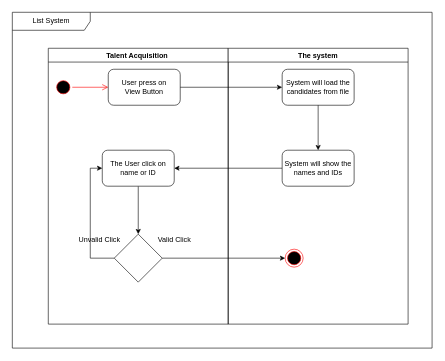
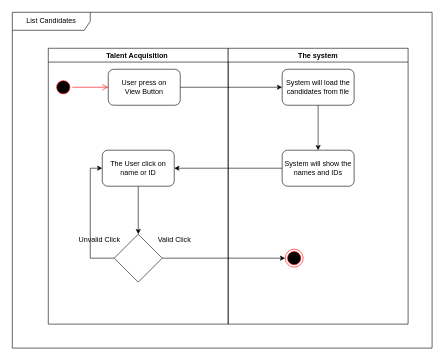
(51, 21) -> (51, 21)
